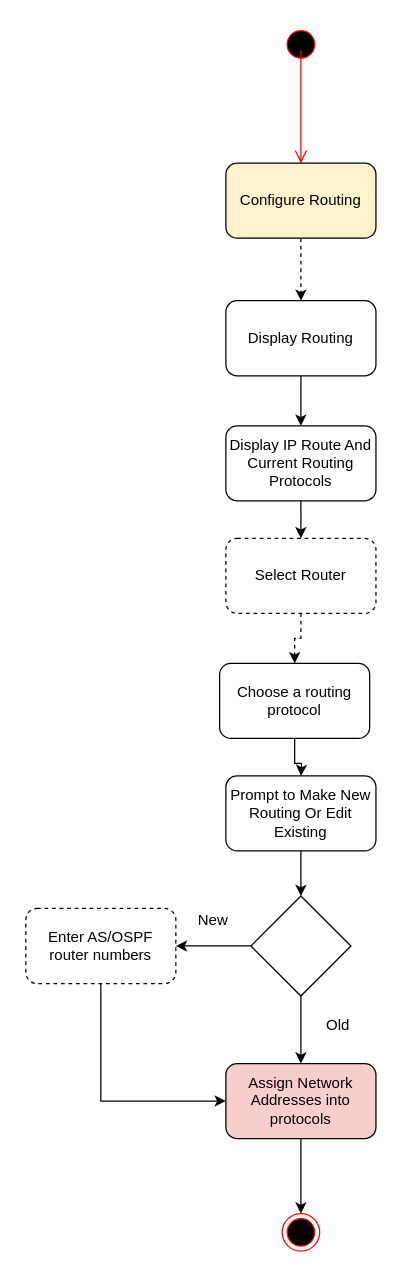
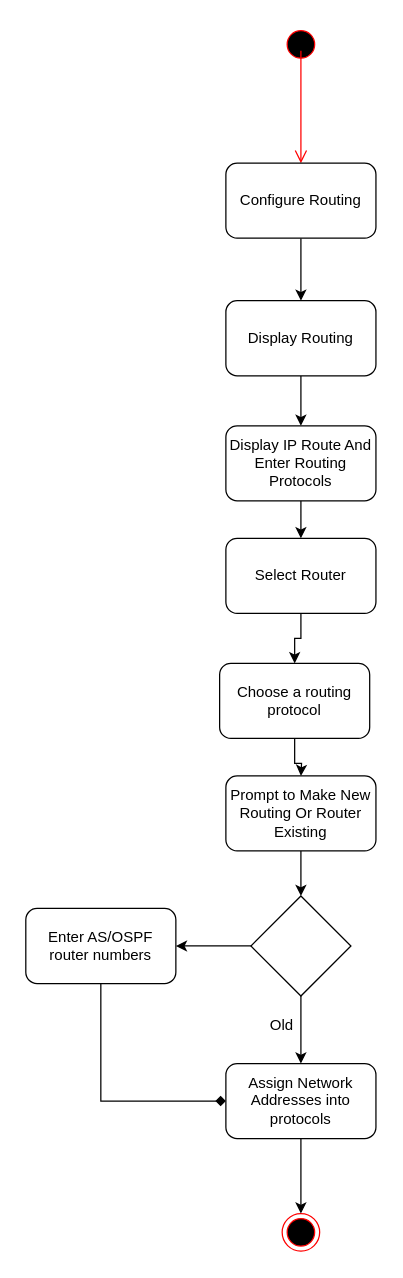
(301, 201) -> (301, 201)
(301, 265) -> (301, 265)
(301, 463) -> (301, 463)
(301, 576) -> (301, 576)
(301, 636) -> (301, 636)
(301, 813) -> (301, 813)
(213, 921) -> none
(101, 946) -> (101, 946)
(338, 1026) -> (282, 1026)
(216, 1101) -> (215, 1101)
(301, 1101) -> (301, 1101)
